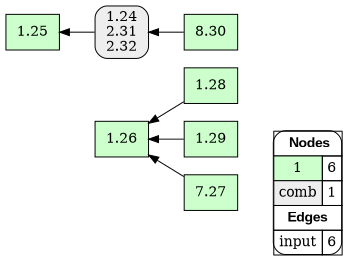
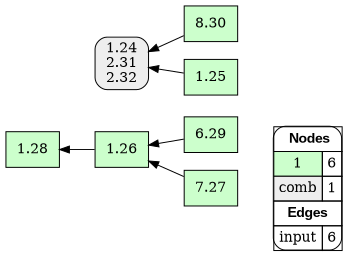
(82, 32) -> (171, 71)
(171, 110) -> (82, 150)
(211, 139) -> (211, 135)
